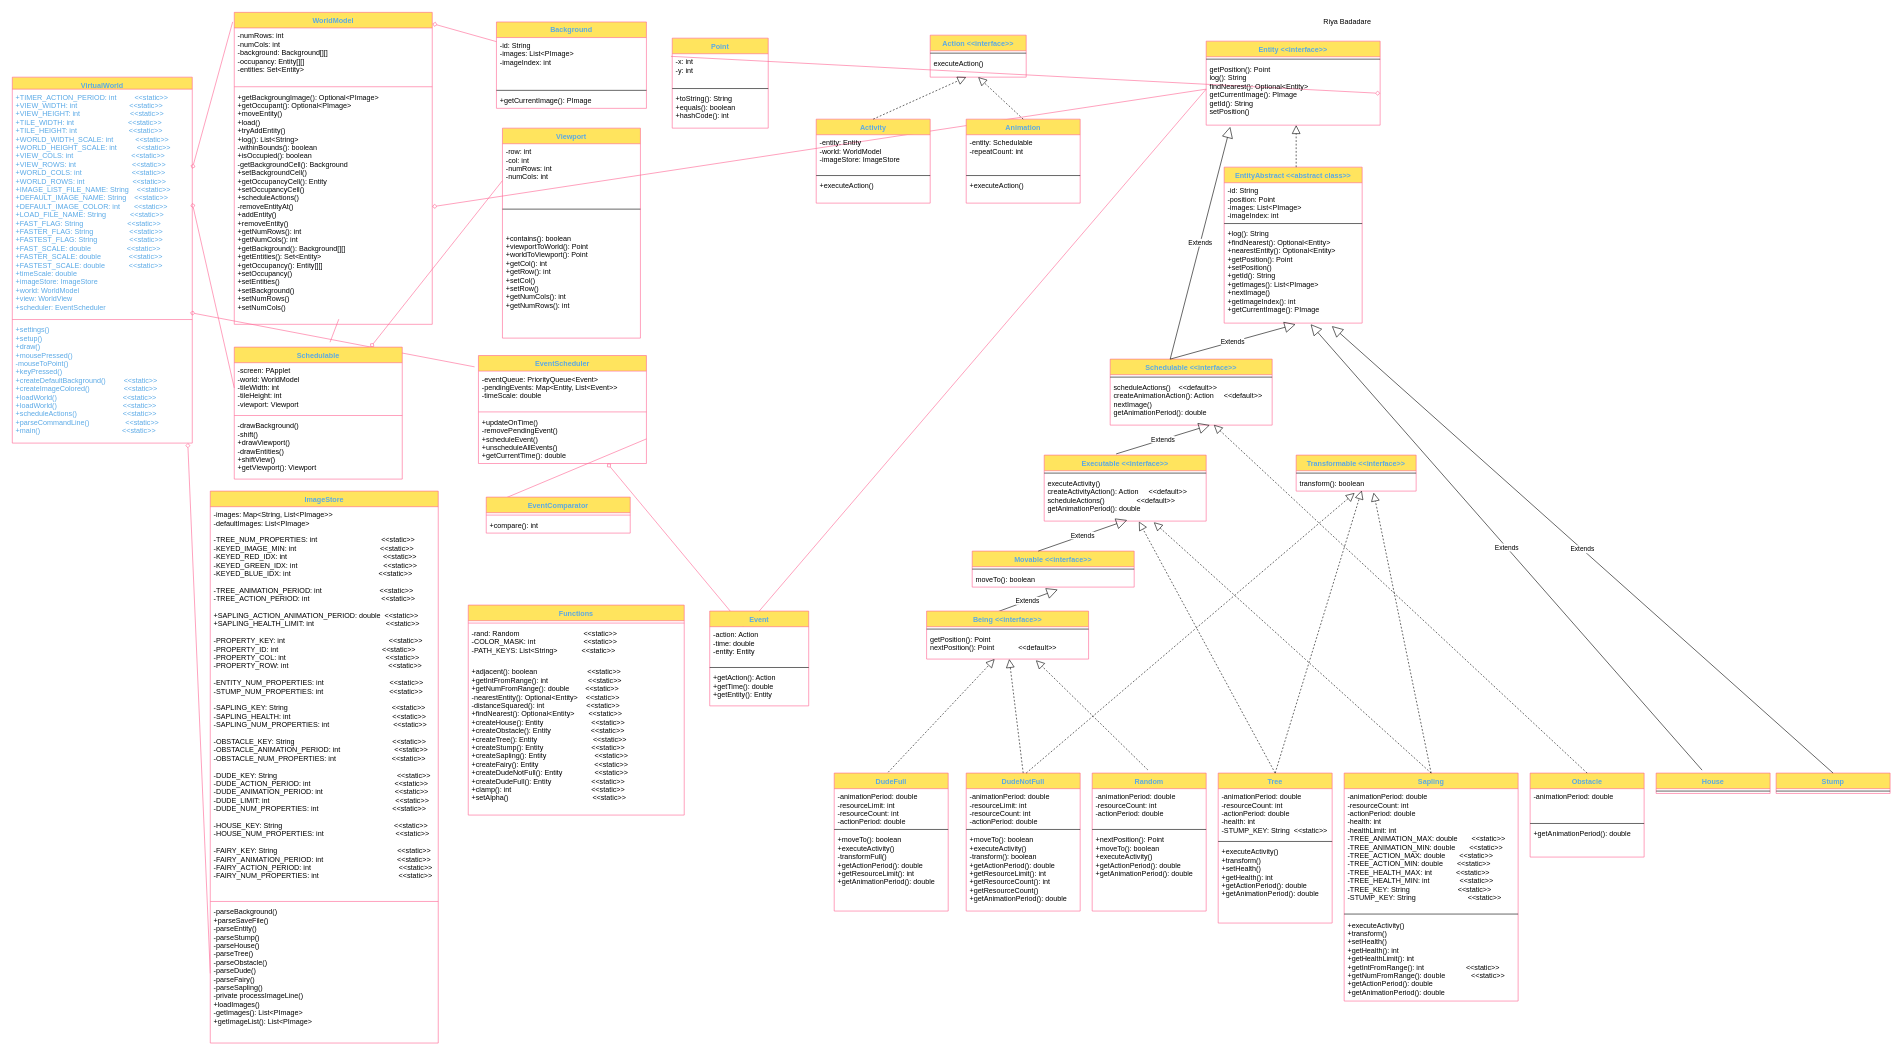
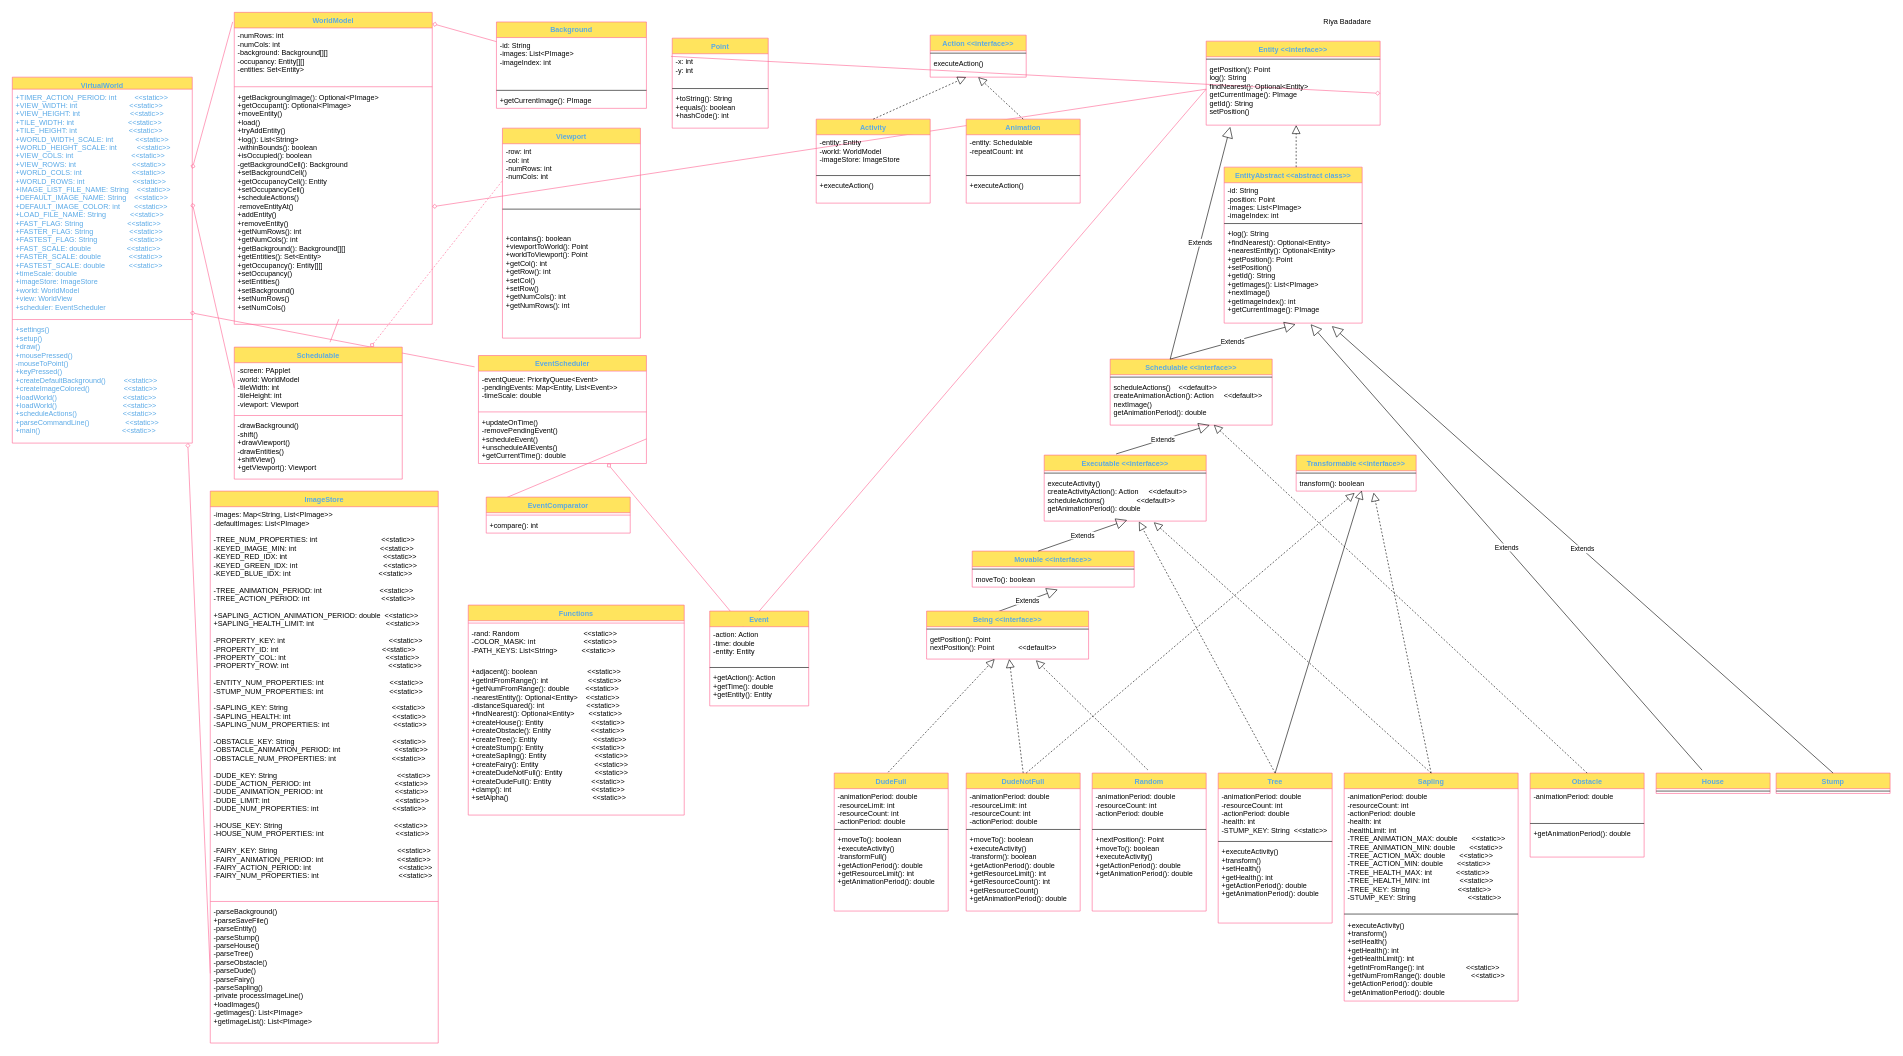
(436, 264) -> (436, 264)
(1317, 635) -> (1317, 635)
